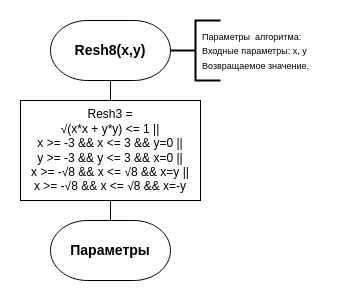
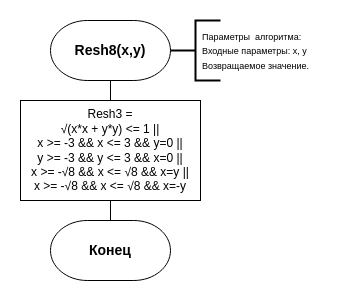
(111, 251) -> (111, 251)
